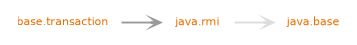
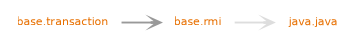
(198, 23) -> (198, 23)
(314, 23) -> (314, 23)
